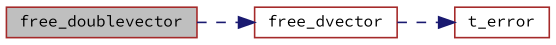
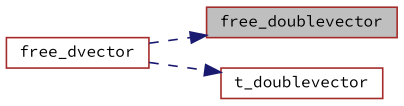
(218, 22) -> (170, 40)
(502, 22) -> (302, 83)
